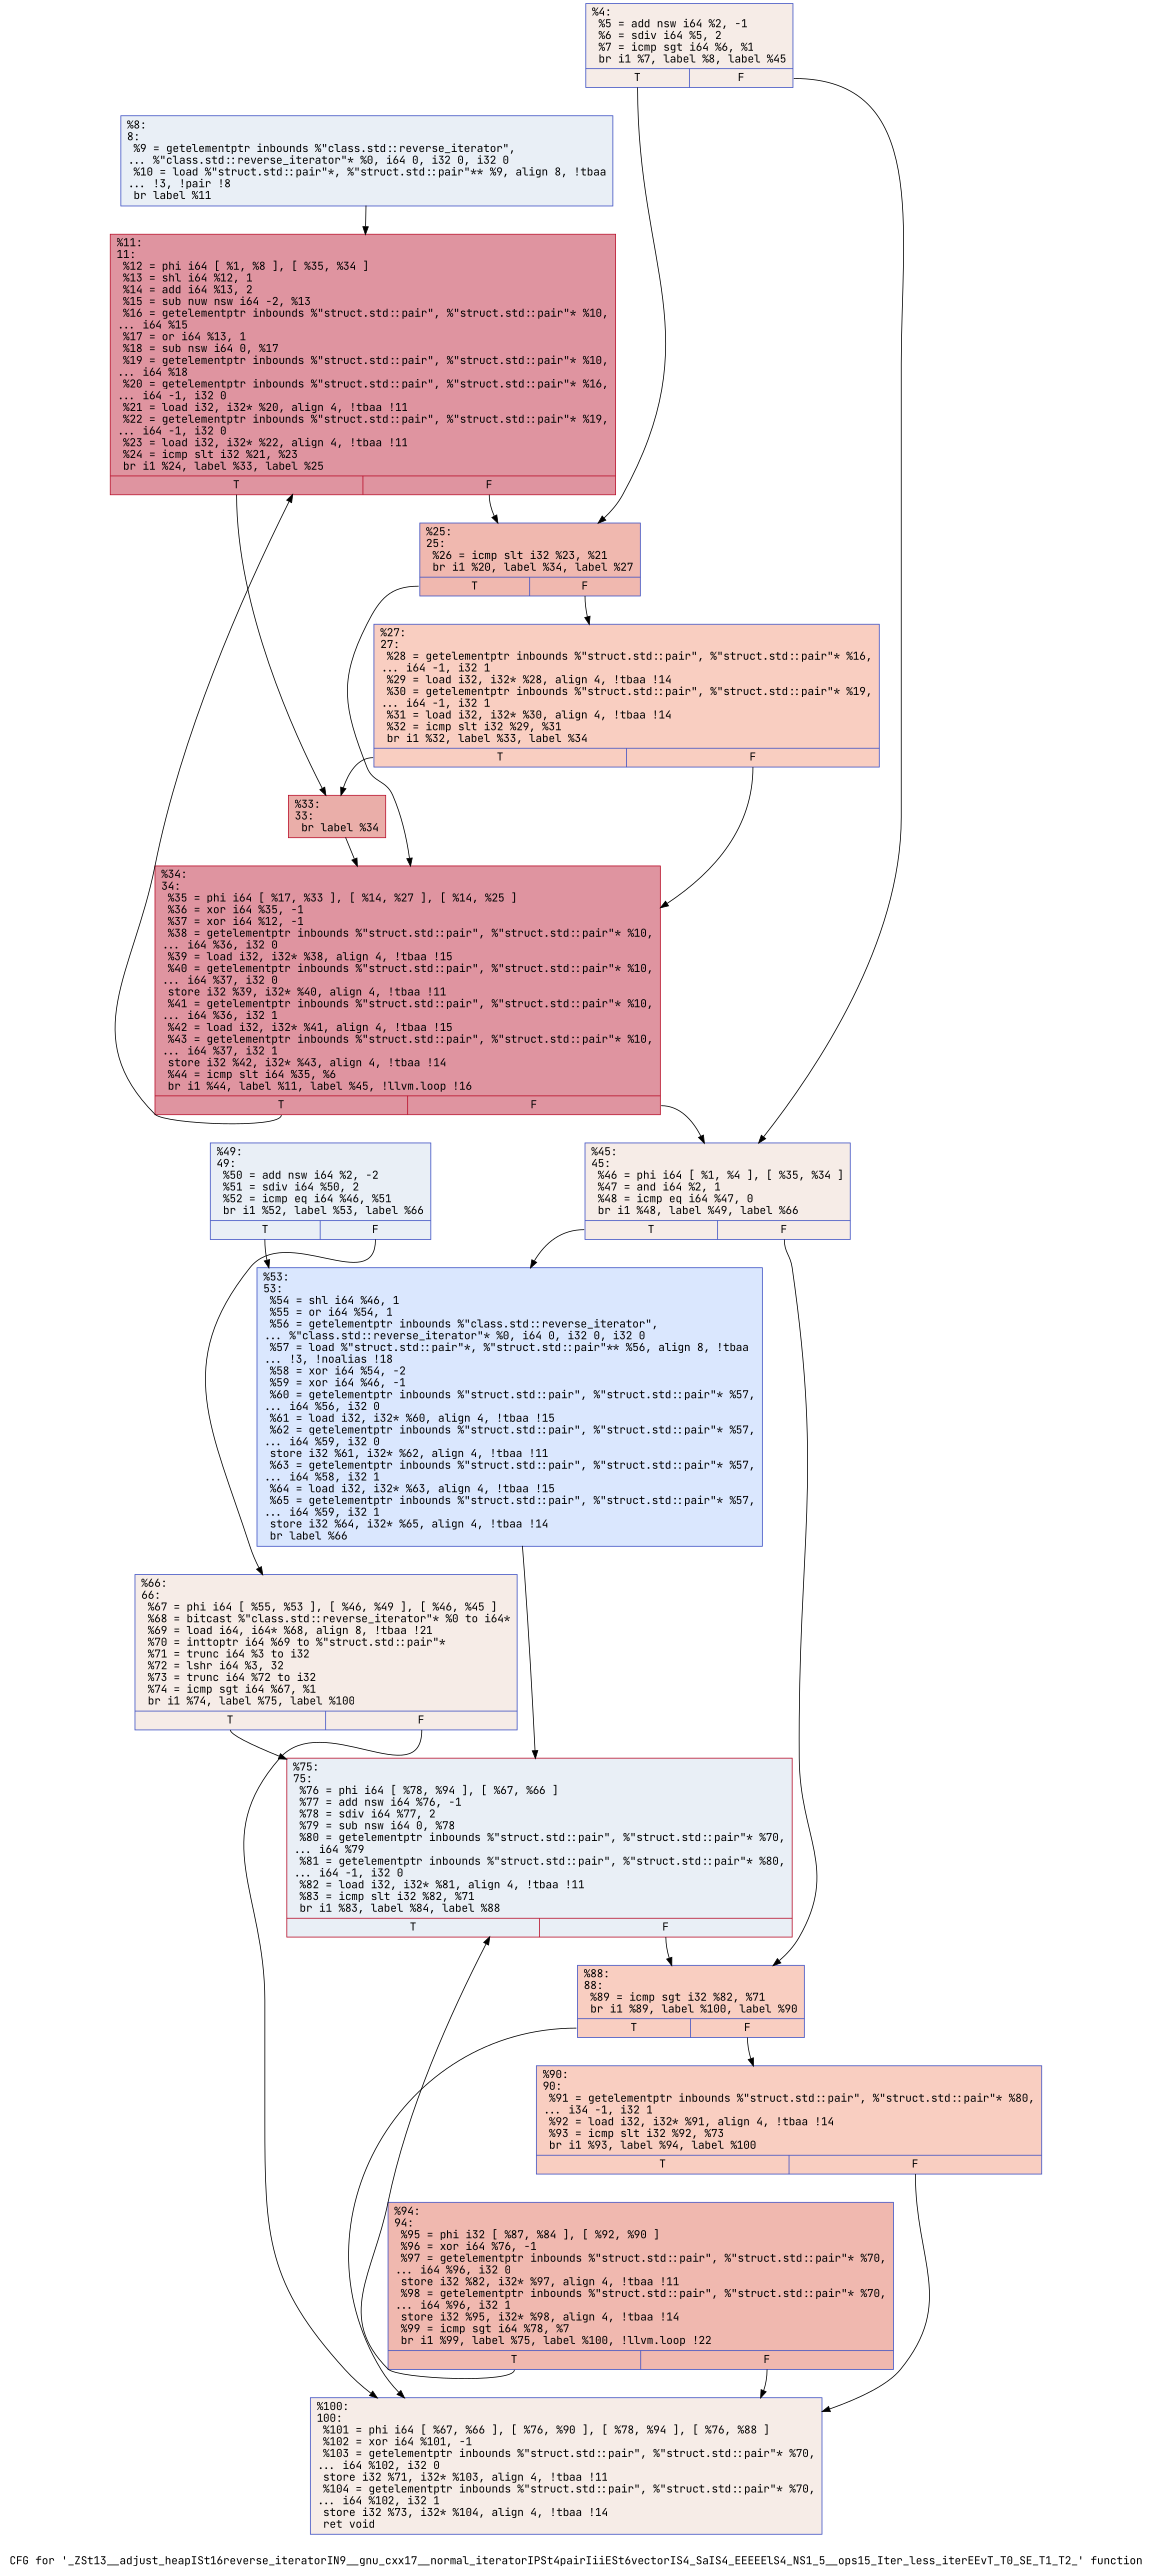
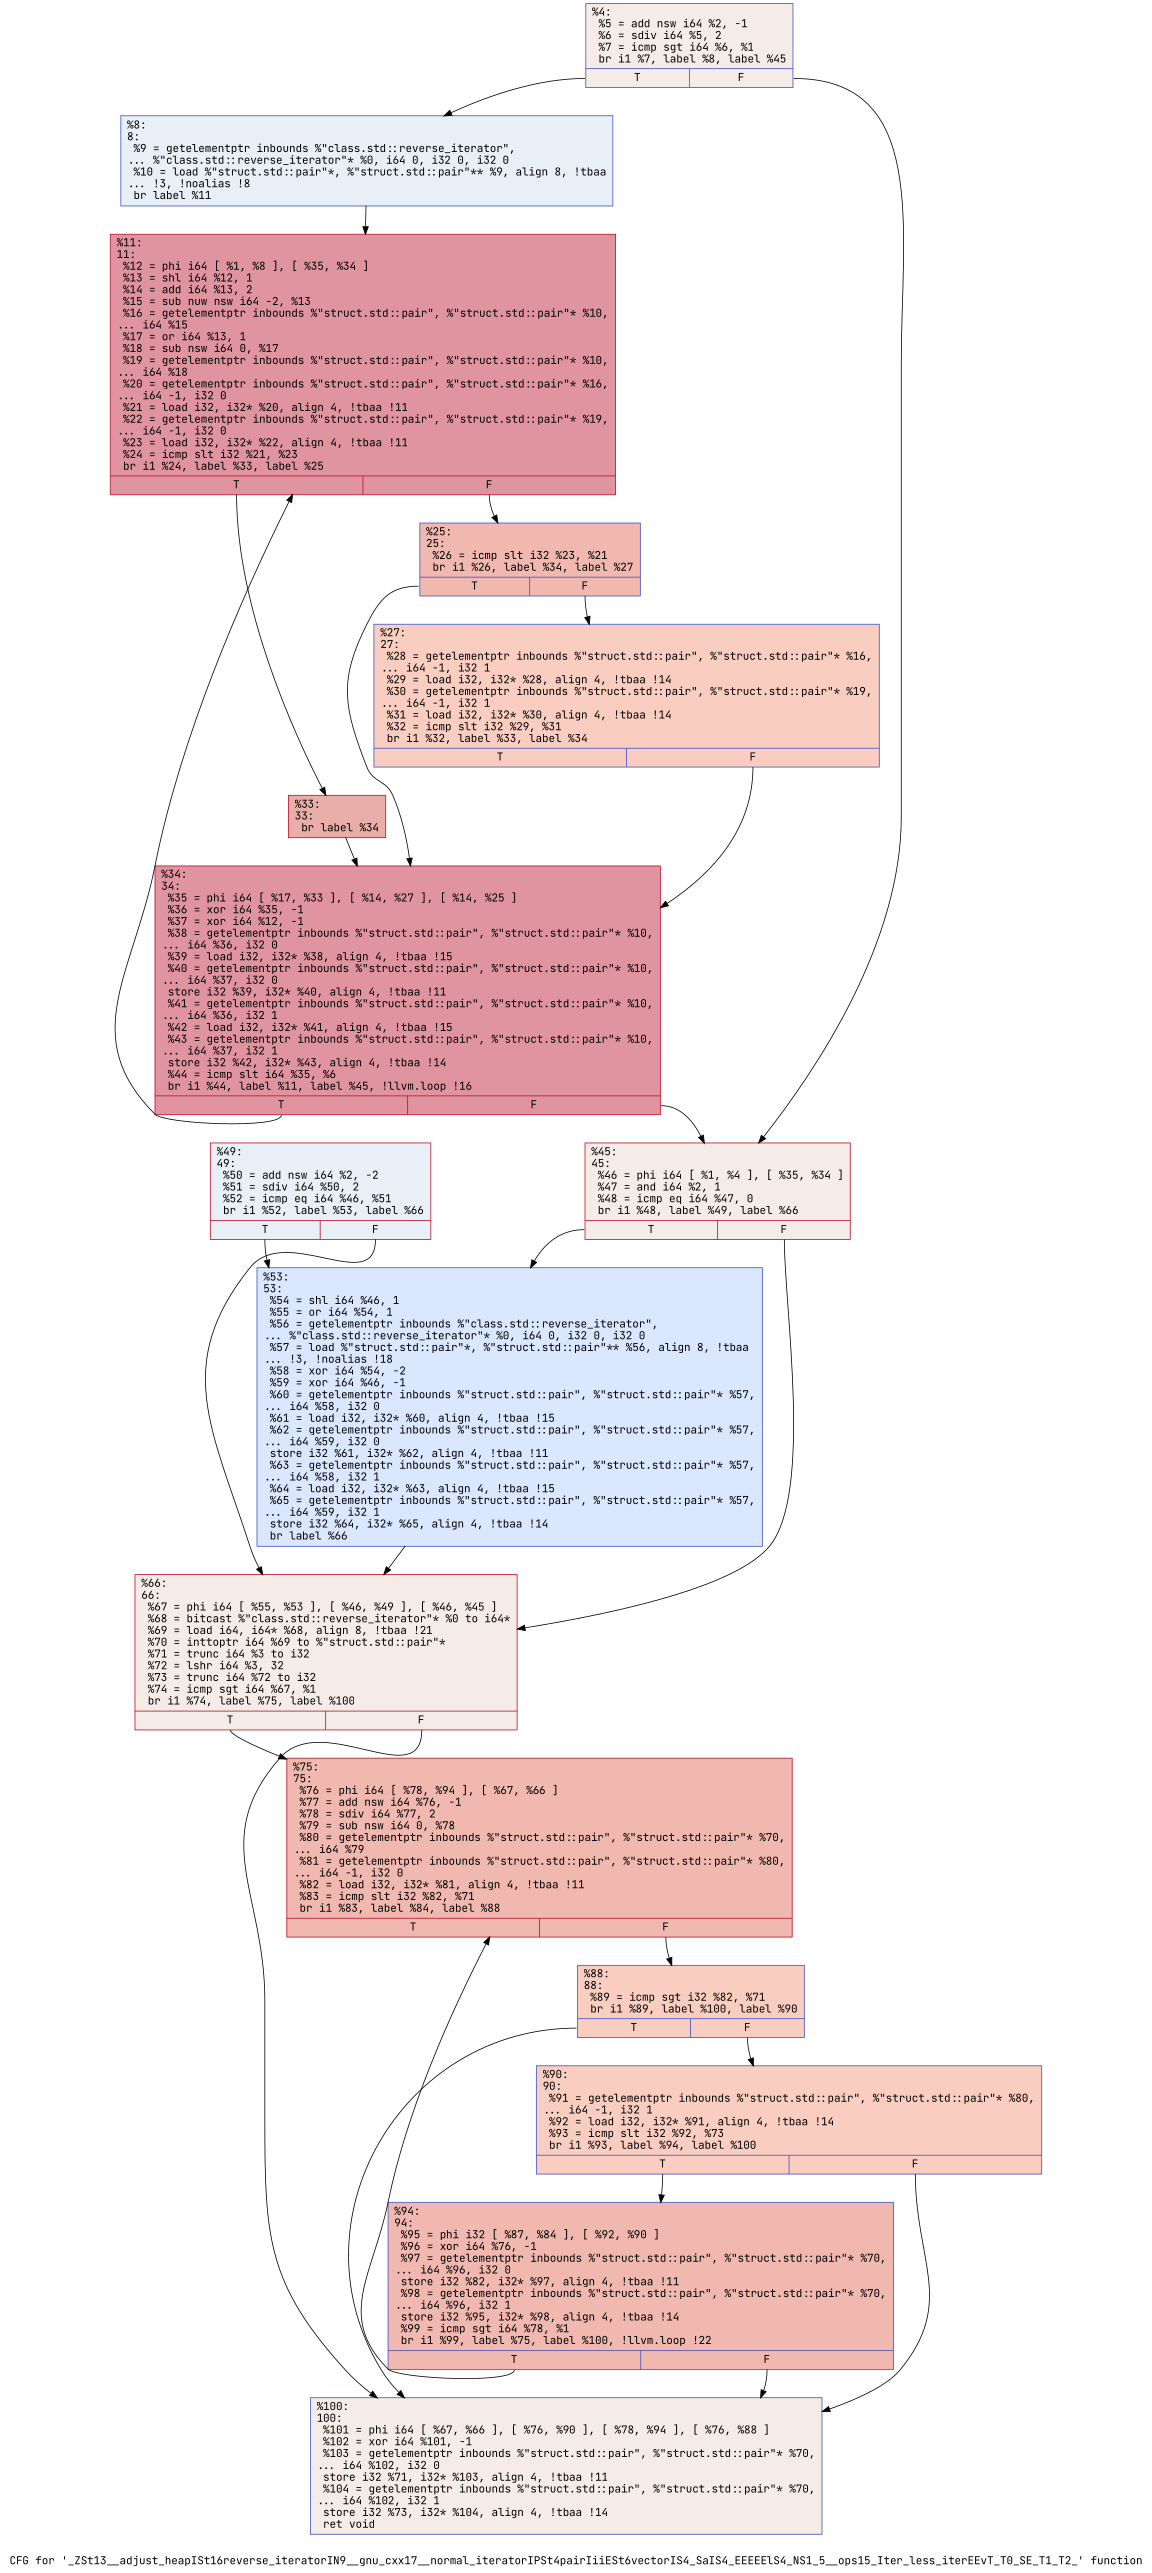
(179, 184) -> (189, 184)
(663, 309) -> (516, 89)
(530, 567) -> (530, 567)
(354, 768) -> none
(321, 1191) -> (321, 1191)
(718, 1191) -> (718, 1191)
(322, 1407) -> (322, 1407)
(803, 1605) -> (781, 1524)
(529, 1648) -> (397, 1557)
(326, 1652) -> (326, 1652)
(539, 1848) -> (539, 1848)
(598, 2110) -> (598, 2110)
none -> (662, 2184)
(482, 2329) -> (482, 2329)
